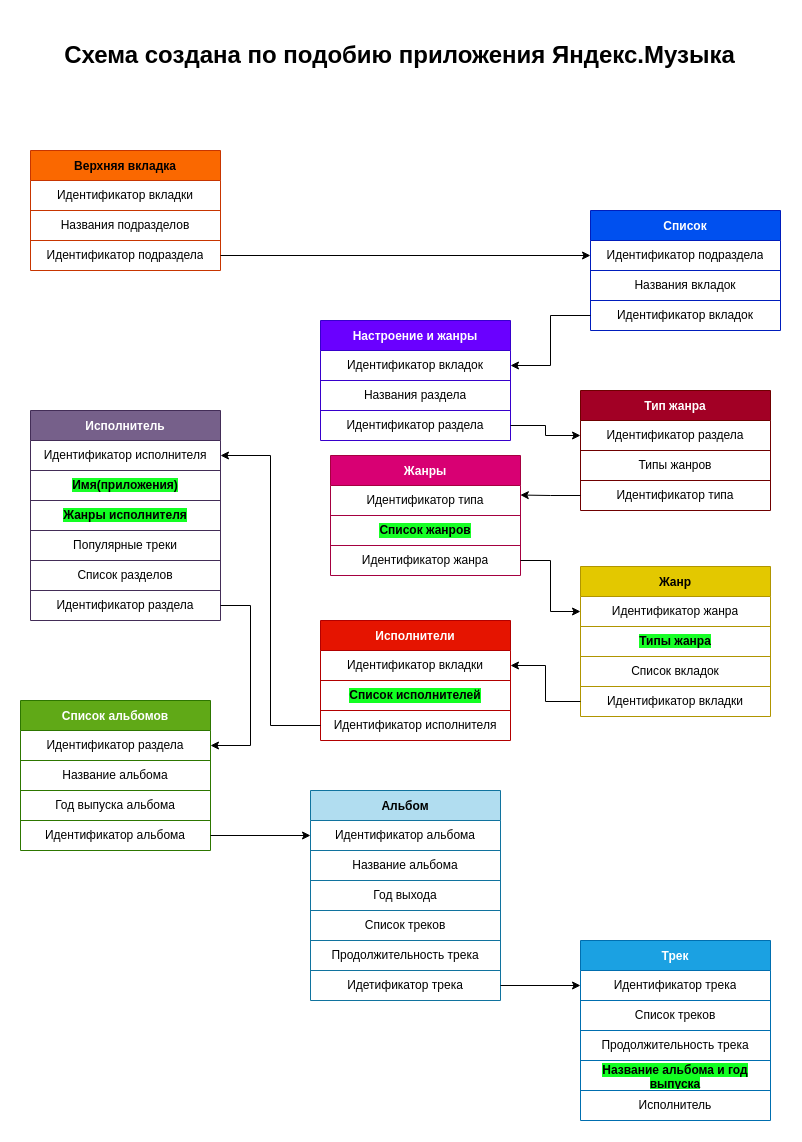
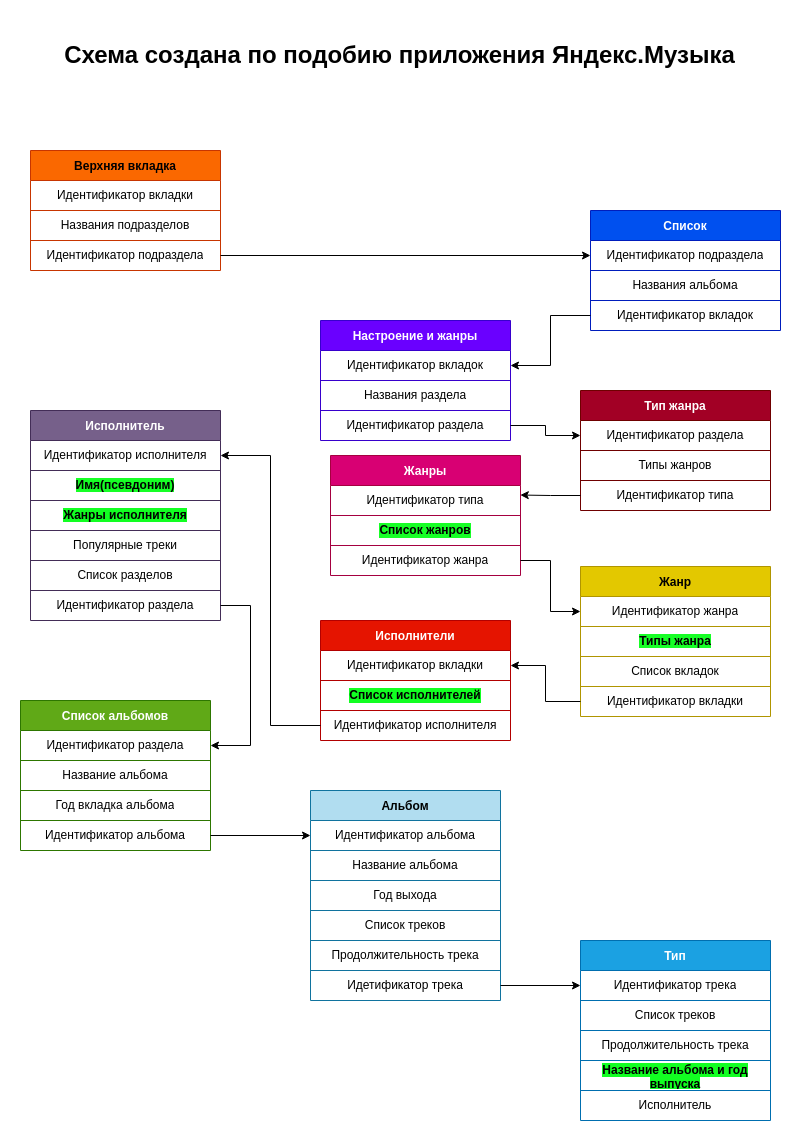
(686, 286) -> (686, 286)
(126, 486) -> (126, 486)
(116, 806) -> (116, 806)
(675, 956) -> (675, 956)
